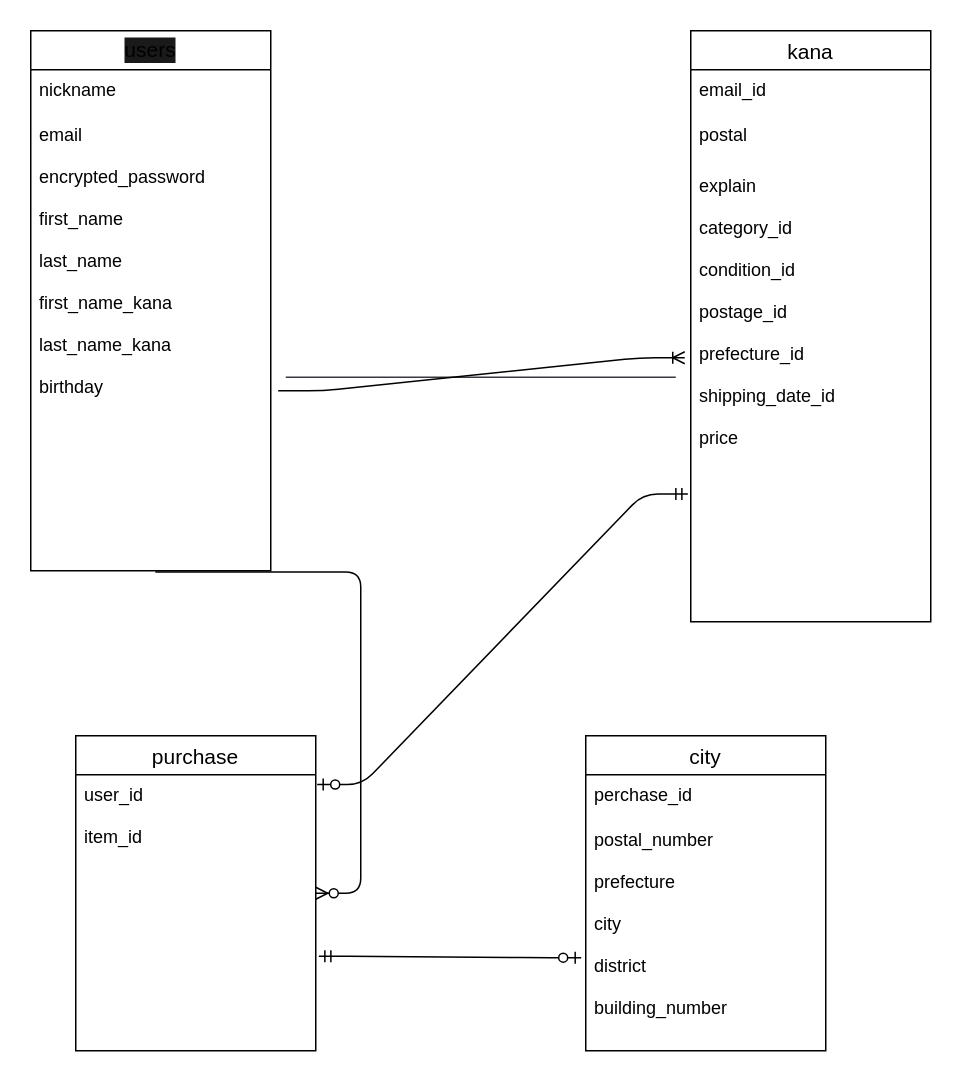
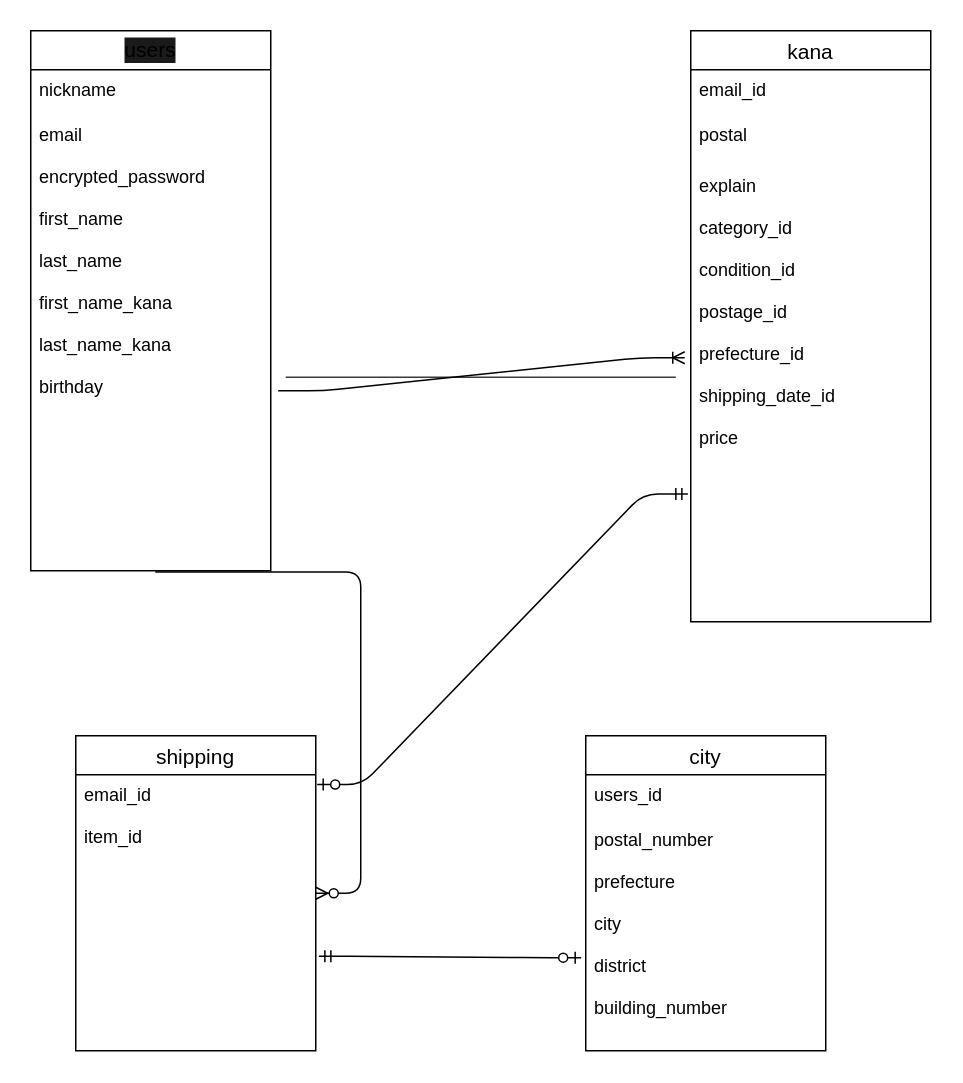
(195, 757) -> (195, 757)
(117, 795) -> (117, 795)
(647, 795) -> (632, 795)
